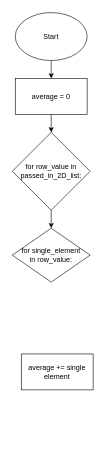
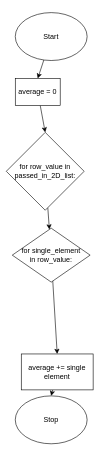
(51, 96) -> (38, 92)
(51, 171) -> (45, 171)
none -> (55, 314)
none -> (53, 391)
none -> (51, 420)
